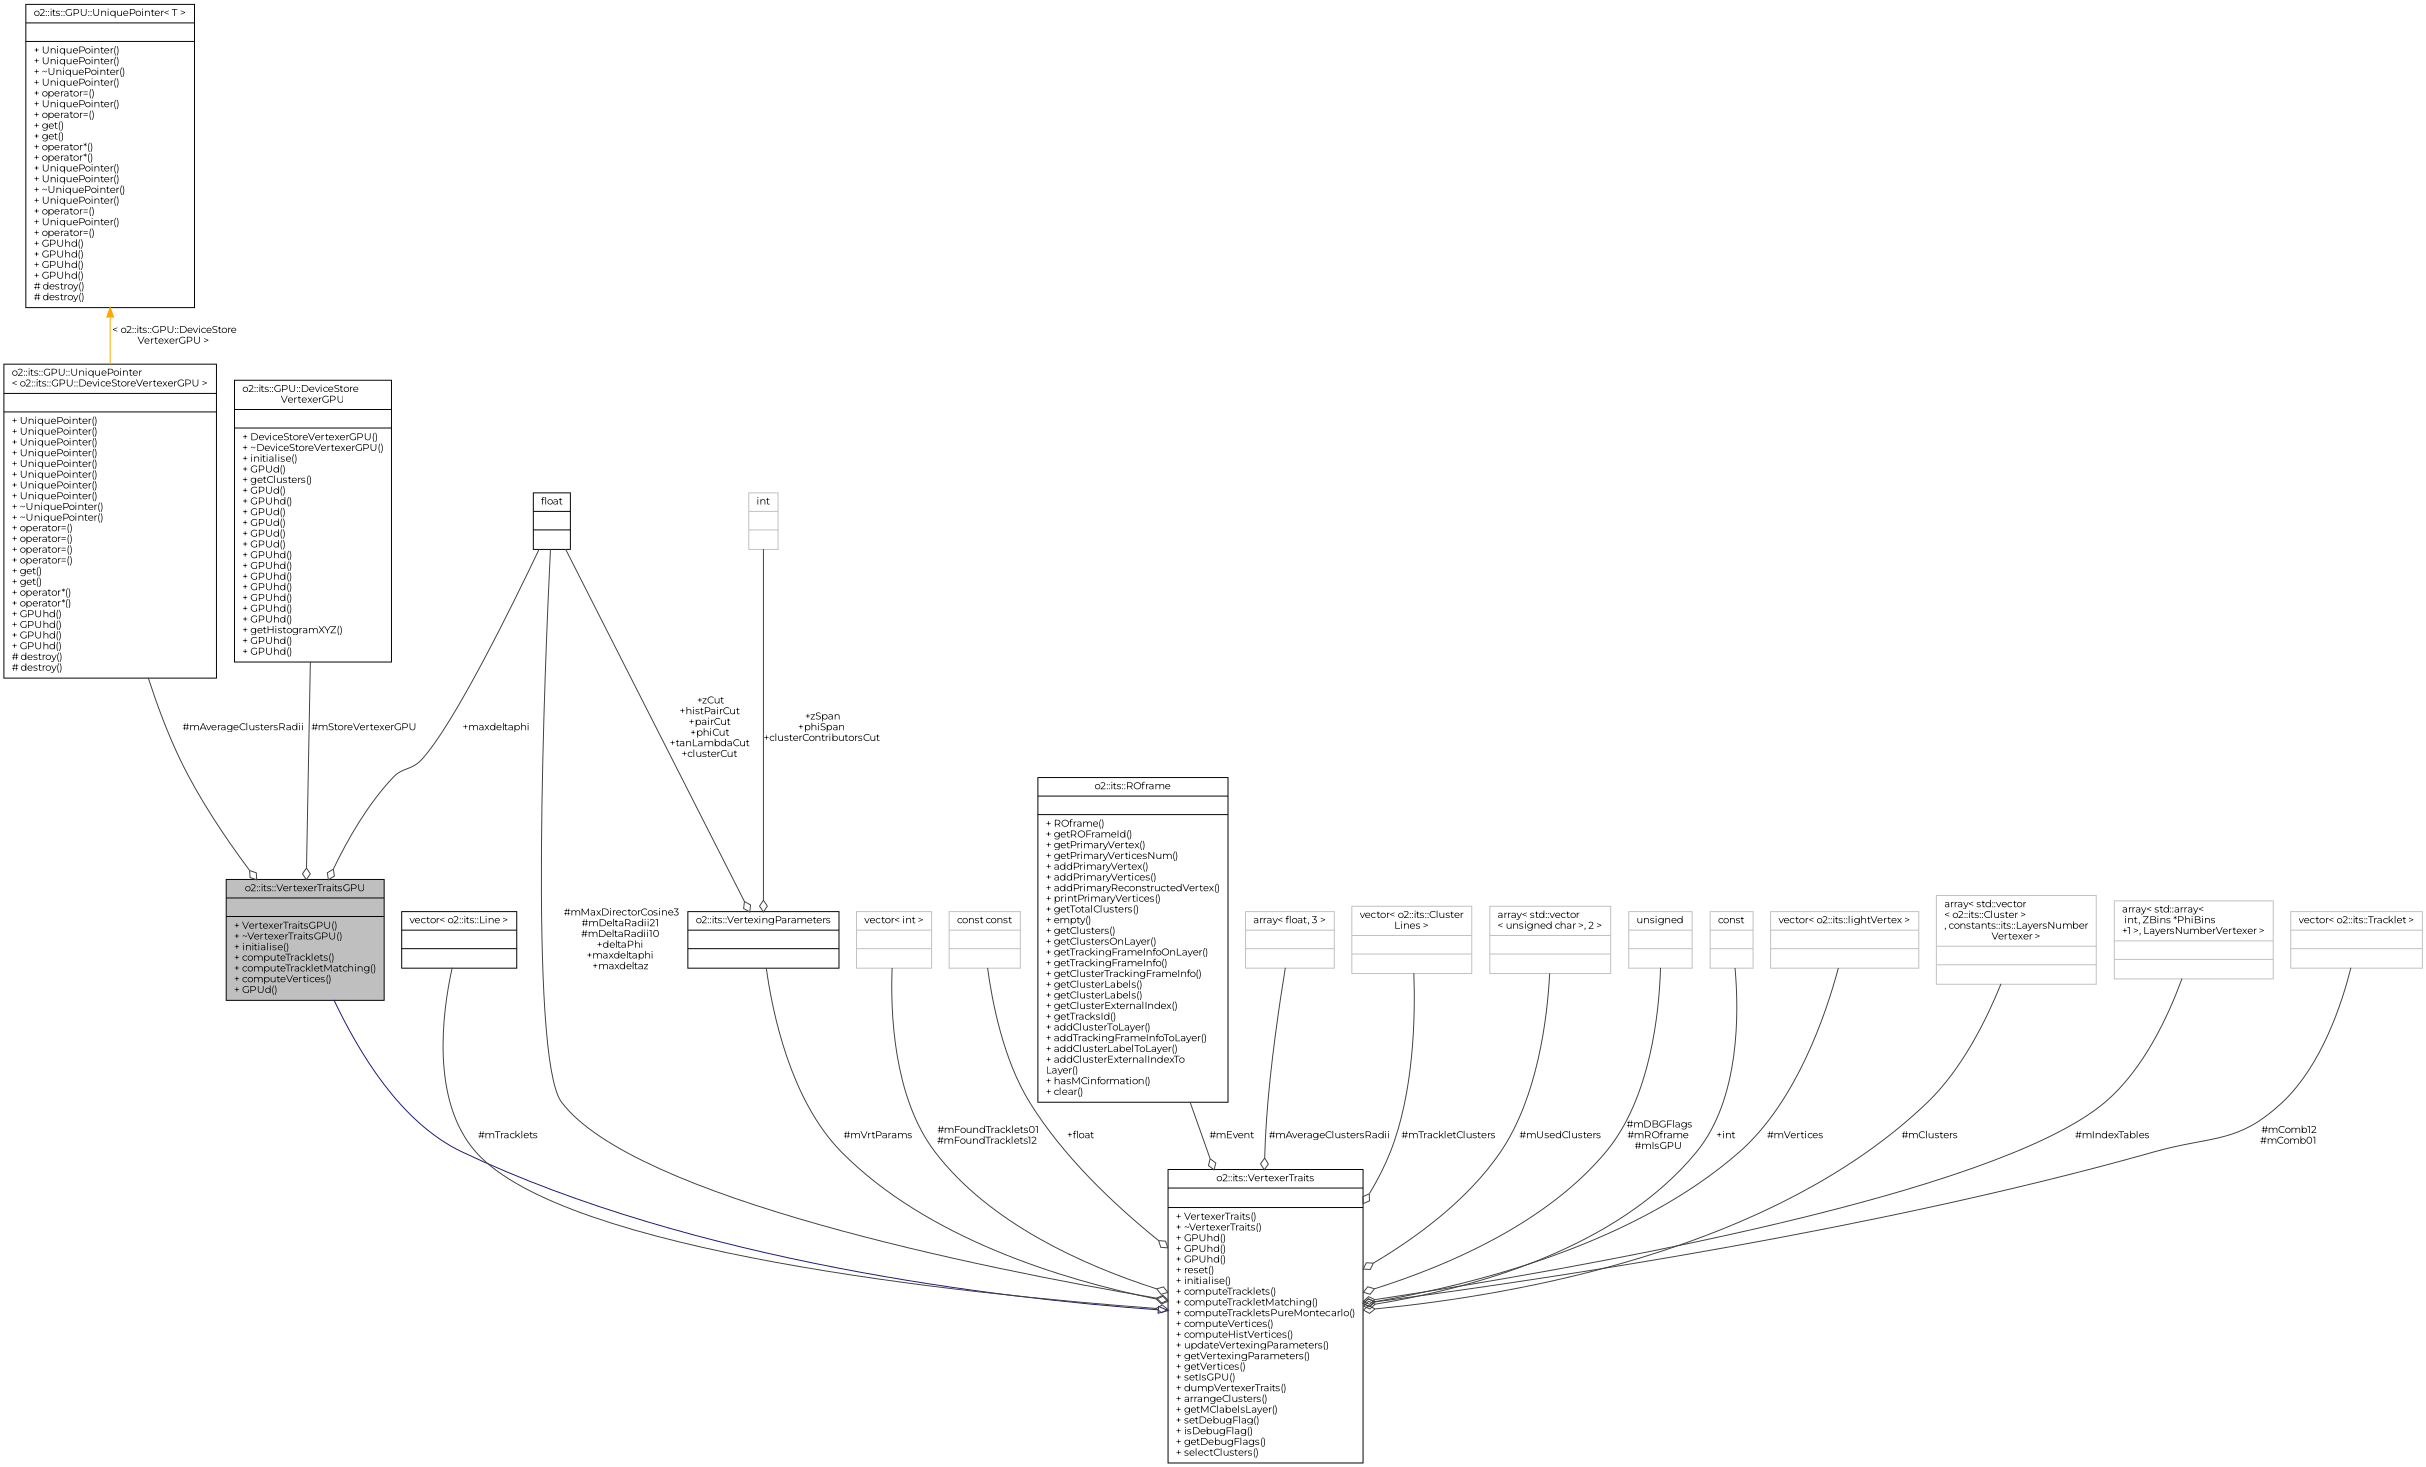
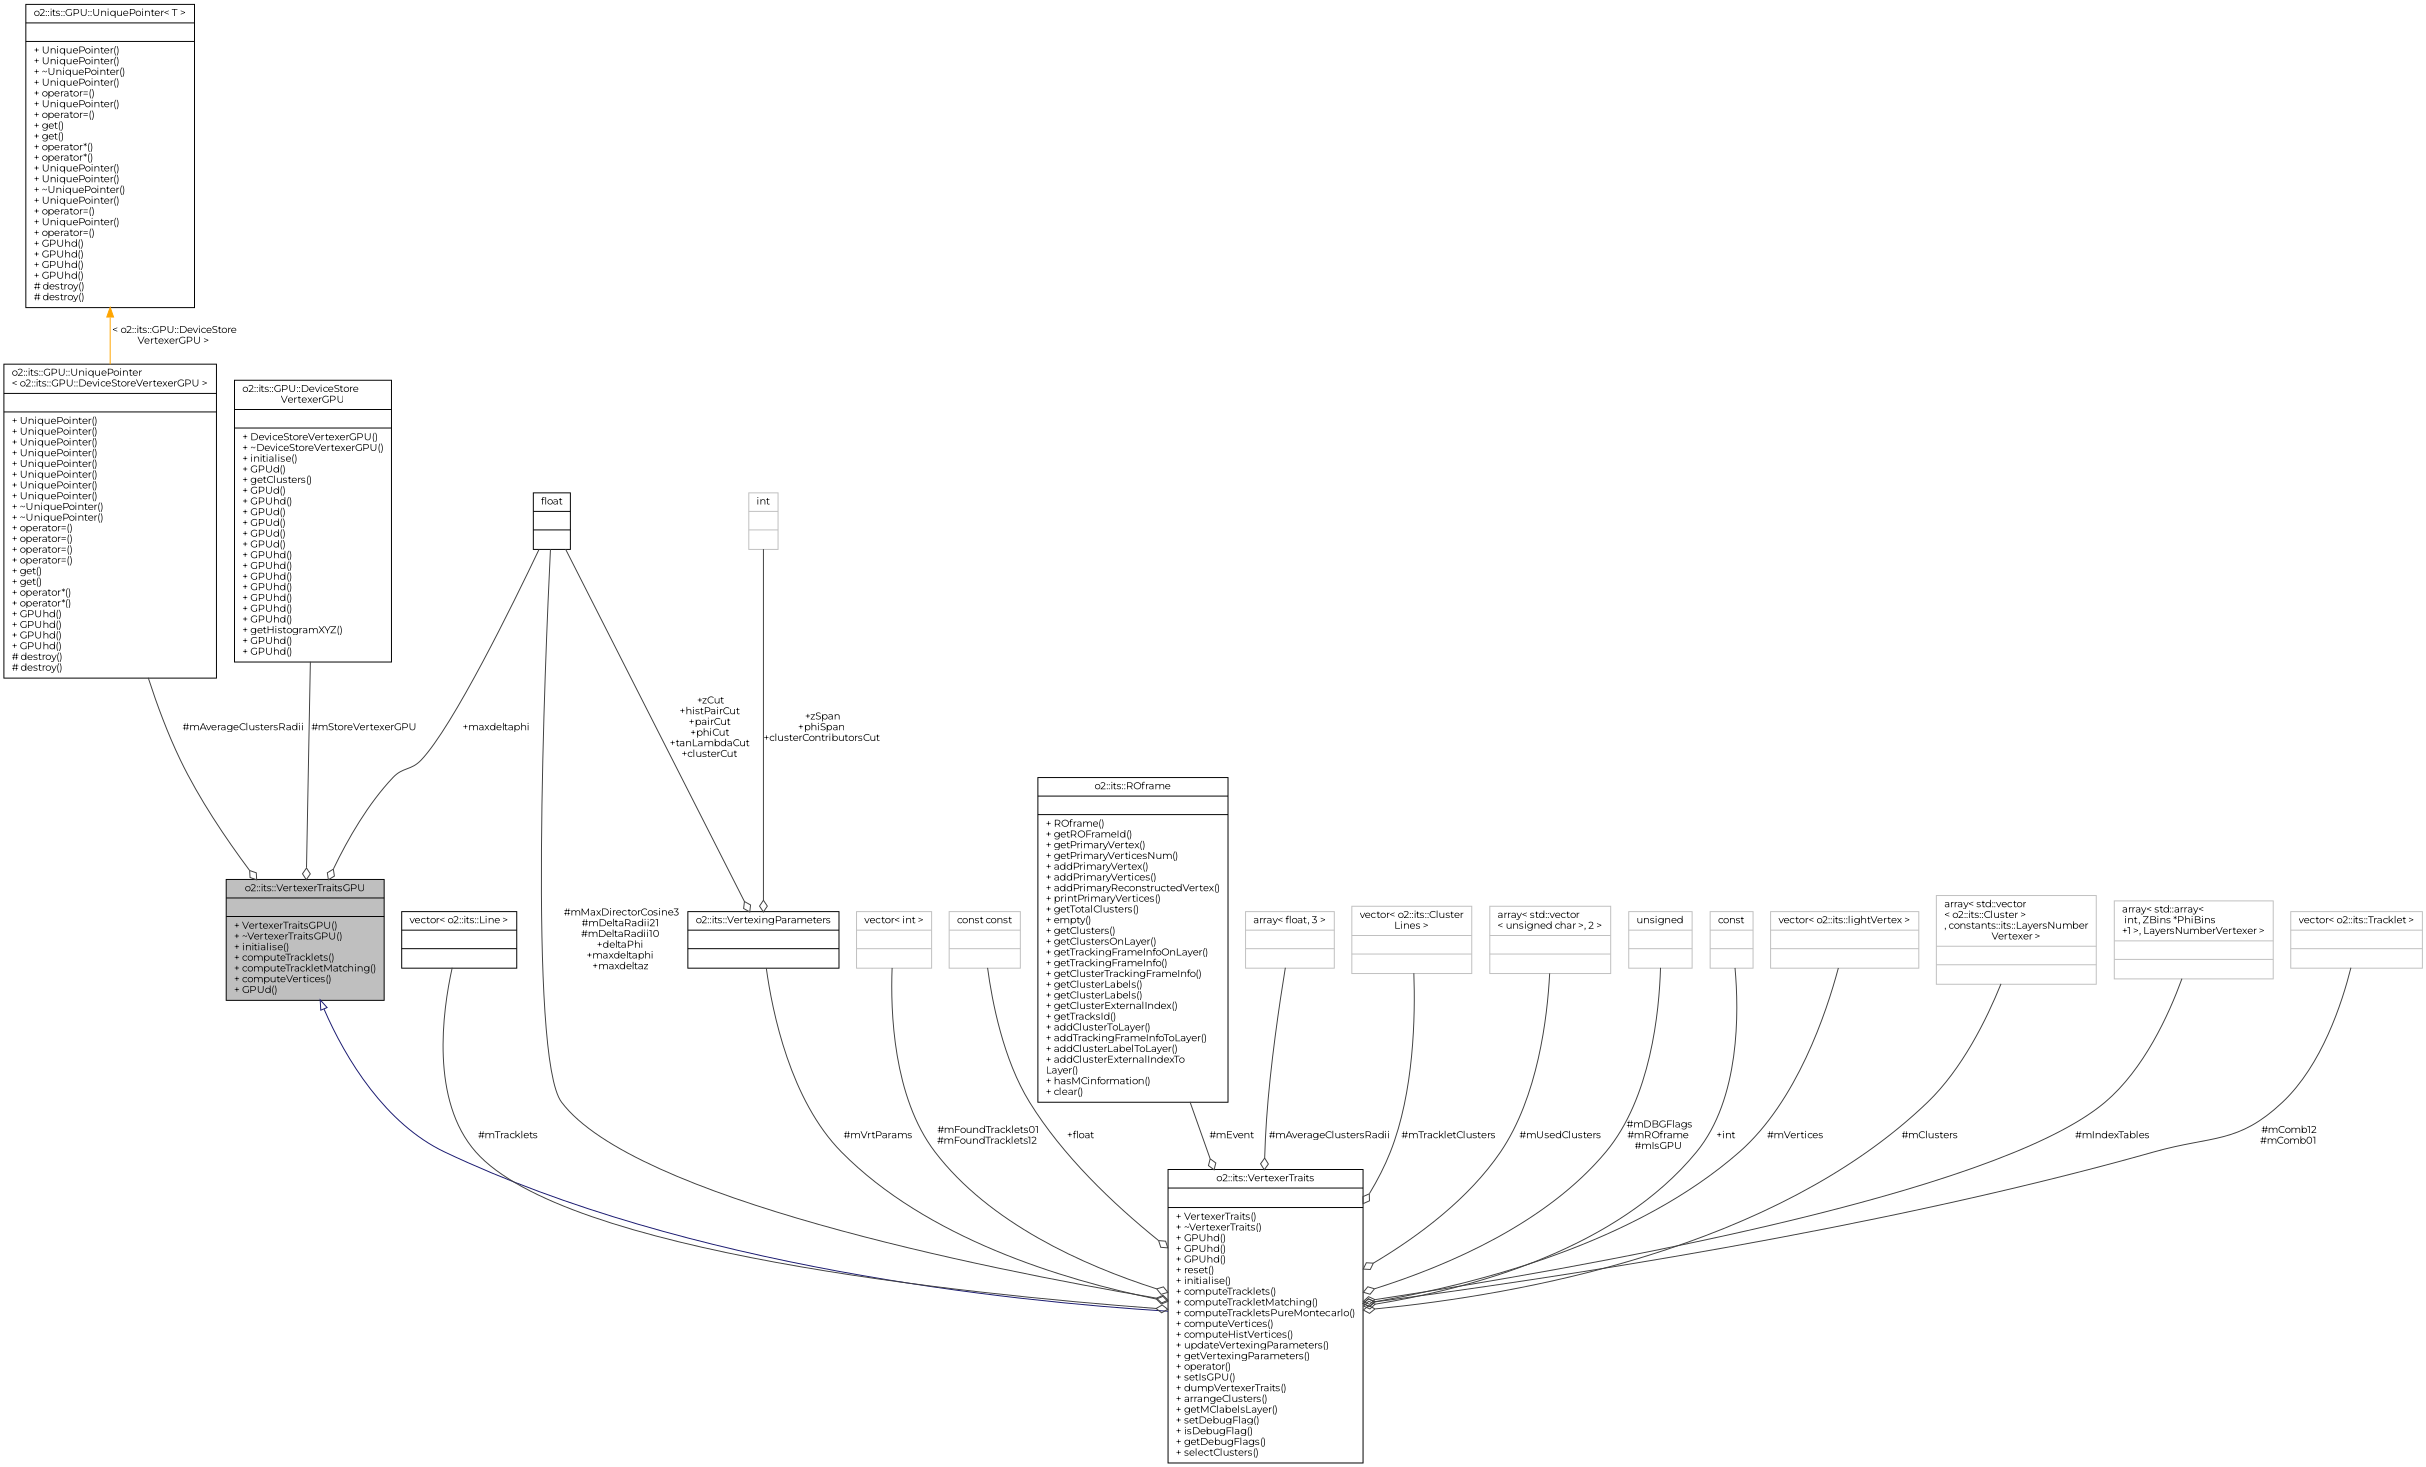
(705, 1237) -> (683, 1236)
(1211, 1367) -> (1204, 1367)
